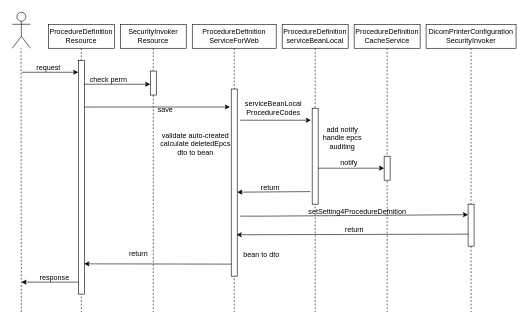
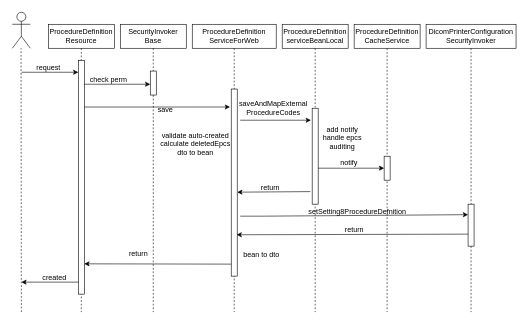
(153, 36) -> (153, 36)
(274, 108) -> (274, 108)
(358, 212) -> (358, 212)
(55, 278) -> (55, 278)
